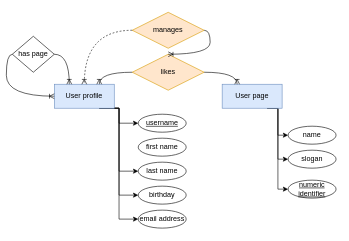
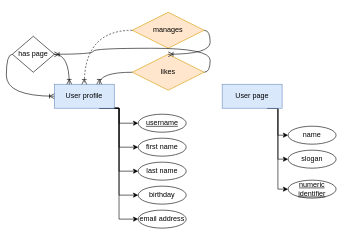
(222, 74) -> (145, 48)
none -> (132, 147)
